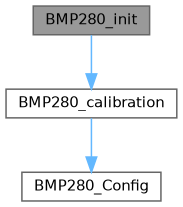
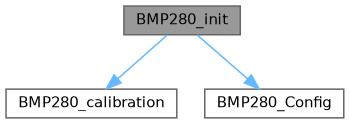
(91, 138) -> (222, 57)
